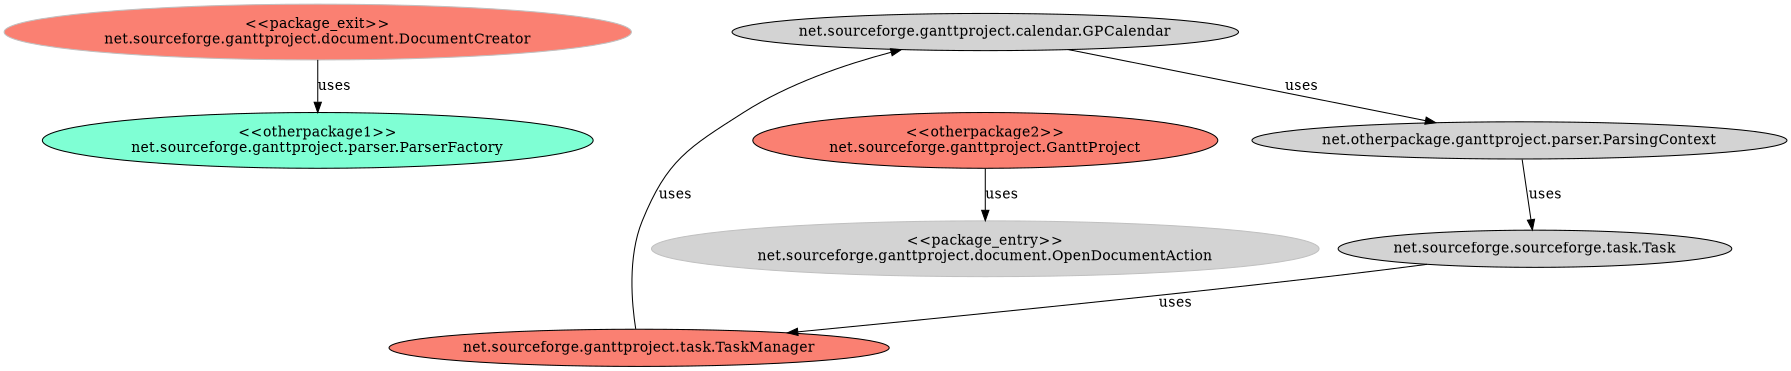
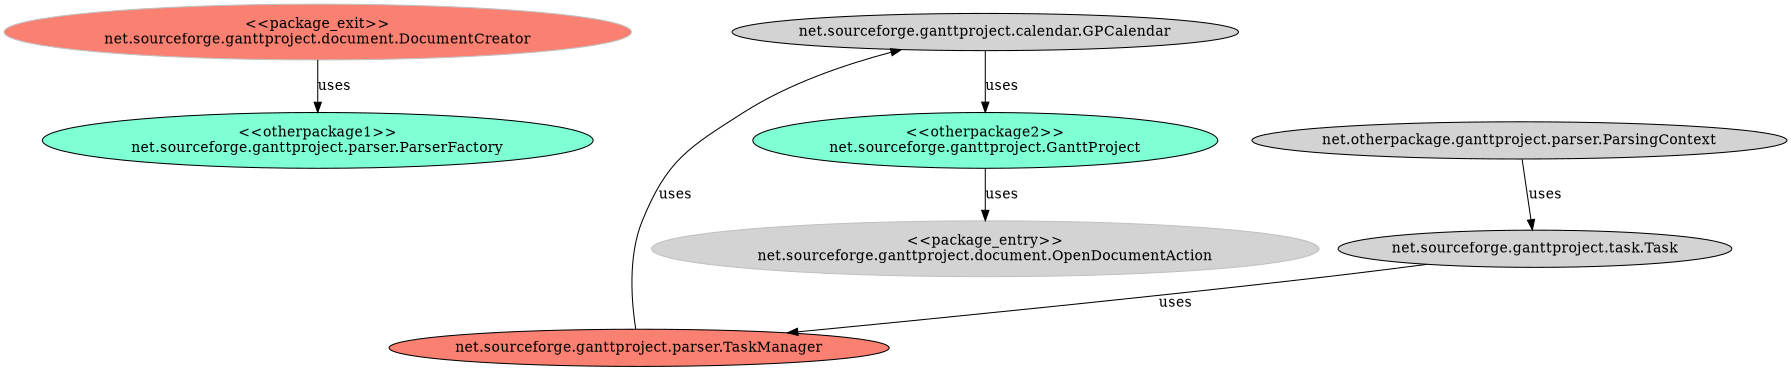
(1247, 85) -> (985, 77)
(985, 140) -> (985, 140)
(1535, 249) -> (1535, 249)
(639, 348) -> (639, 348)
